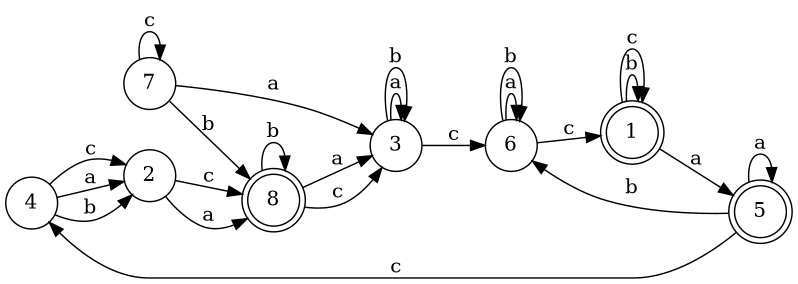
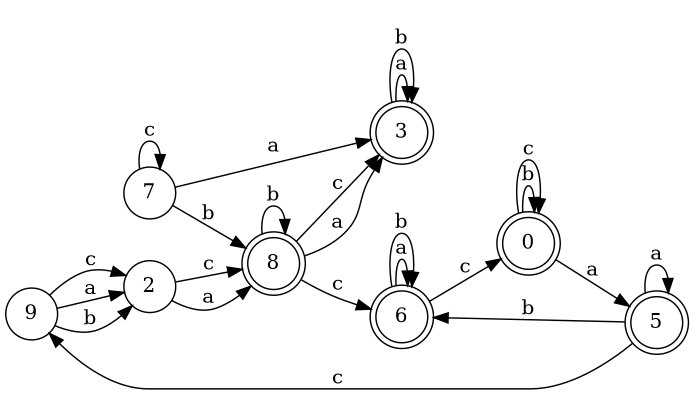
(632, 133) -> (529, 243)
(396, 145) -> (402, 133)
(446, 145) -> (328, 294)
(511, 145) -> (402, 317)
(32, 203) -> (32, 314)
